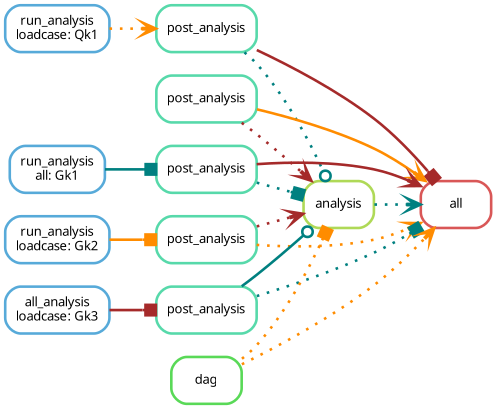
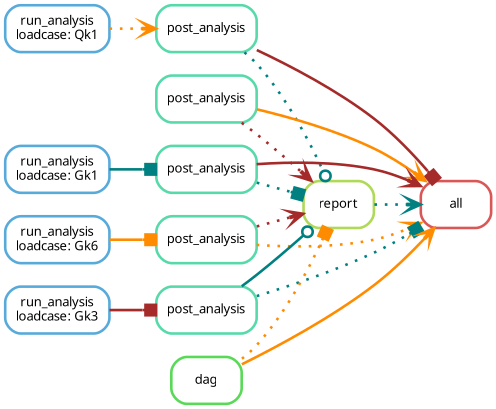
(57, 169) -> (57, 169)
(339, 205) -> (339, 205)
(57, 240) -> (57, 240)
(339, 309) -> (339, 309)
(57, 310) -> (57, 310)
